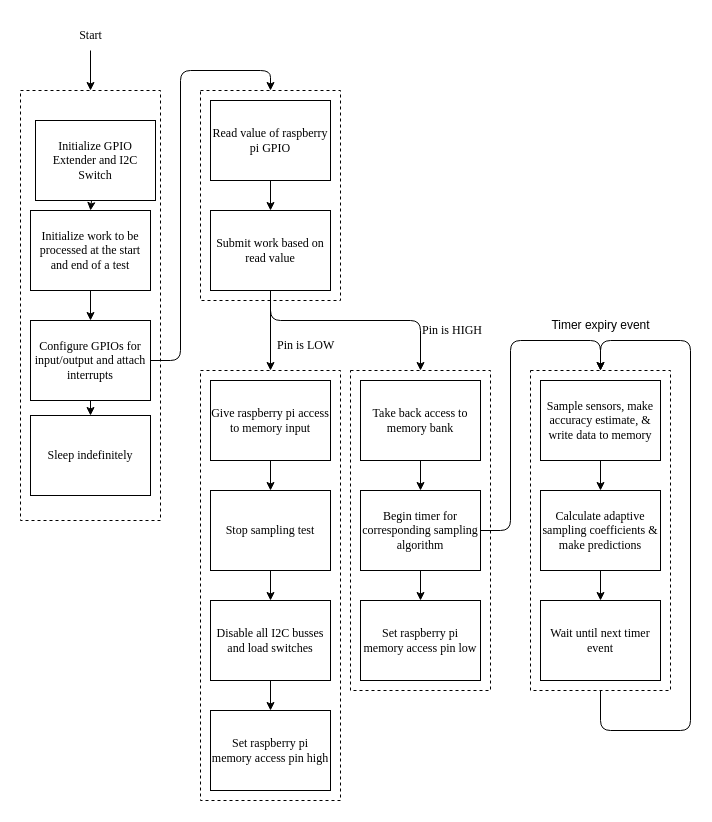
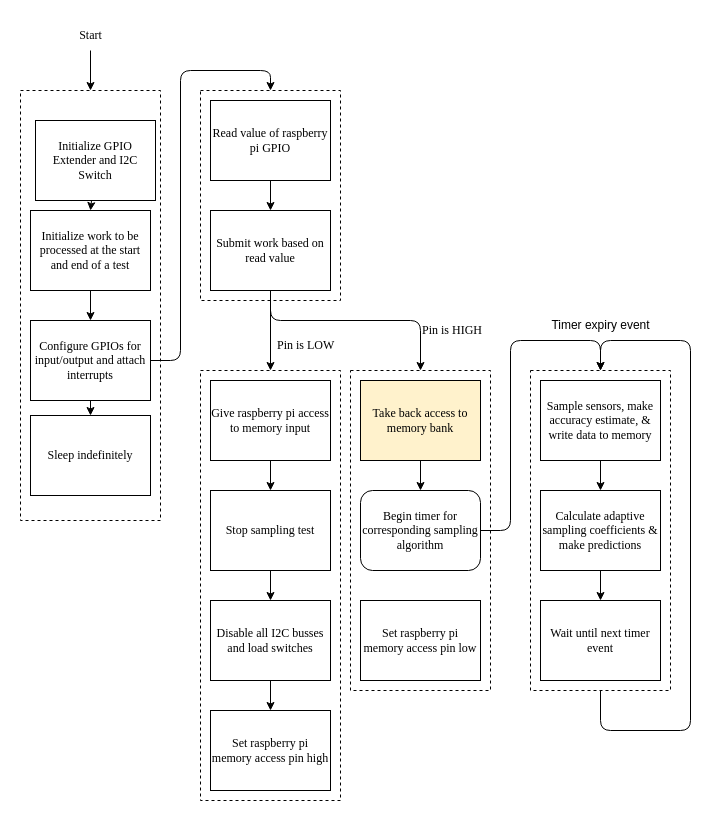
(421, 421) -> (421, 421)
(421, 531) -> (421, 531)
(421, 582) -> none
